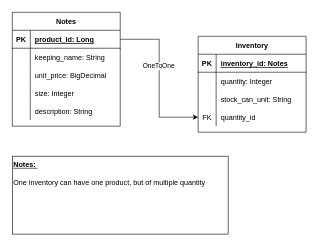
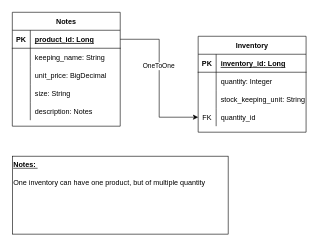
(255, 64) -> (253, 64)
(58, 94) -> (55, 94)
(261, 100) -> (269, 100)
(68, 112) -> (67, 112)
